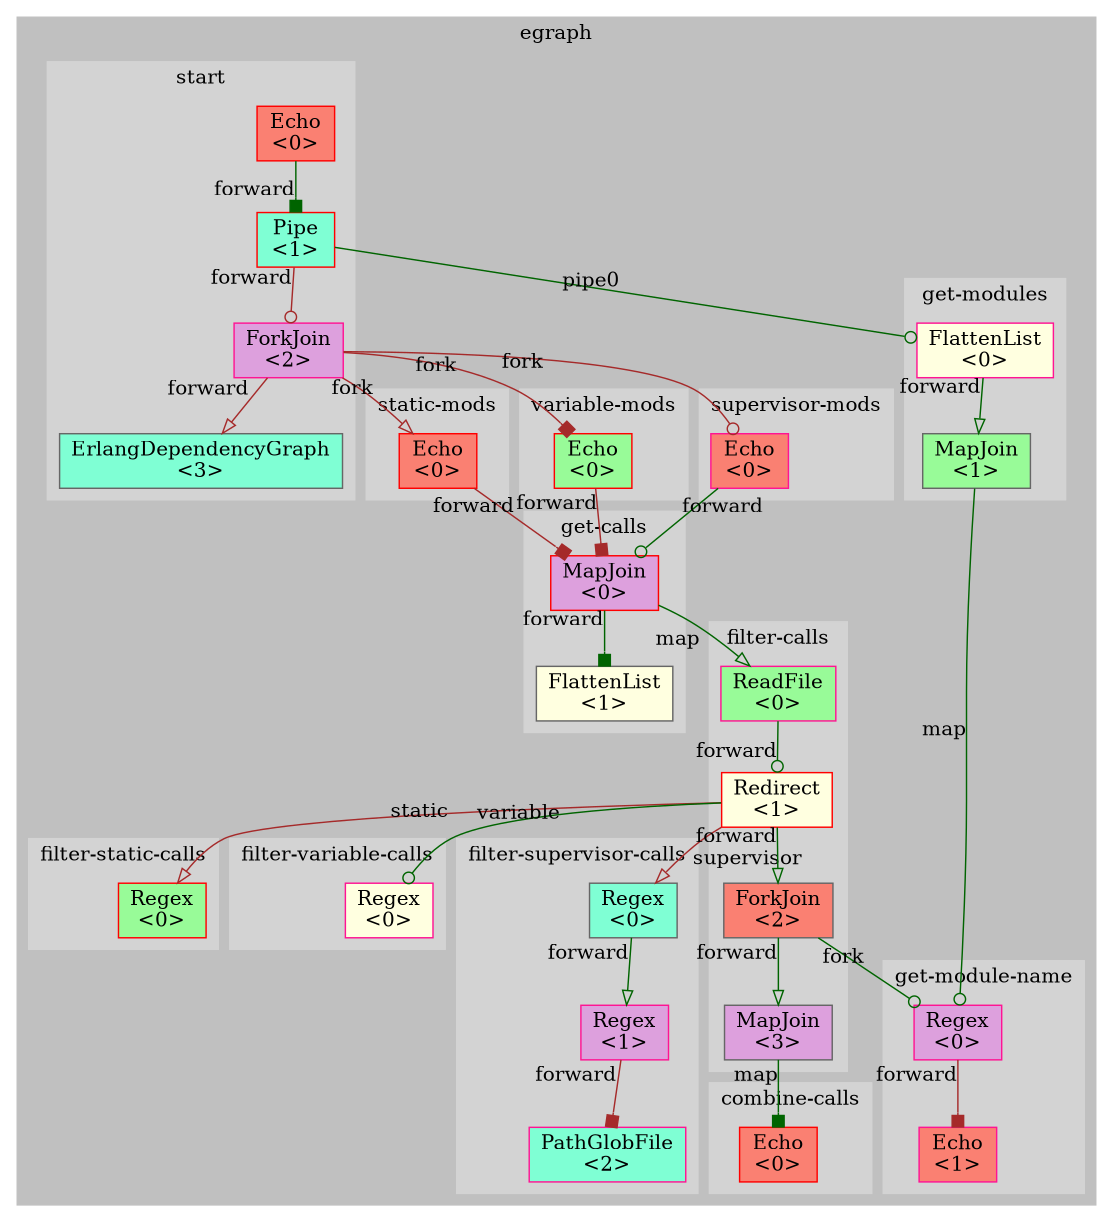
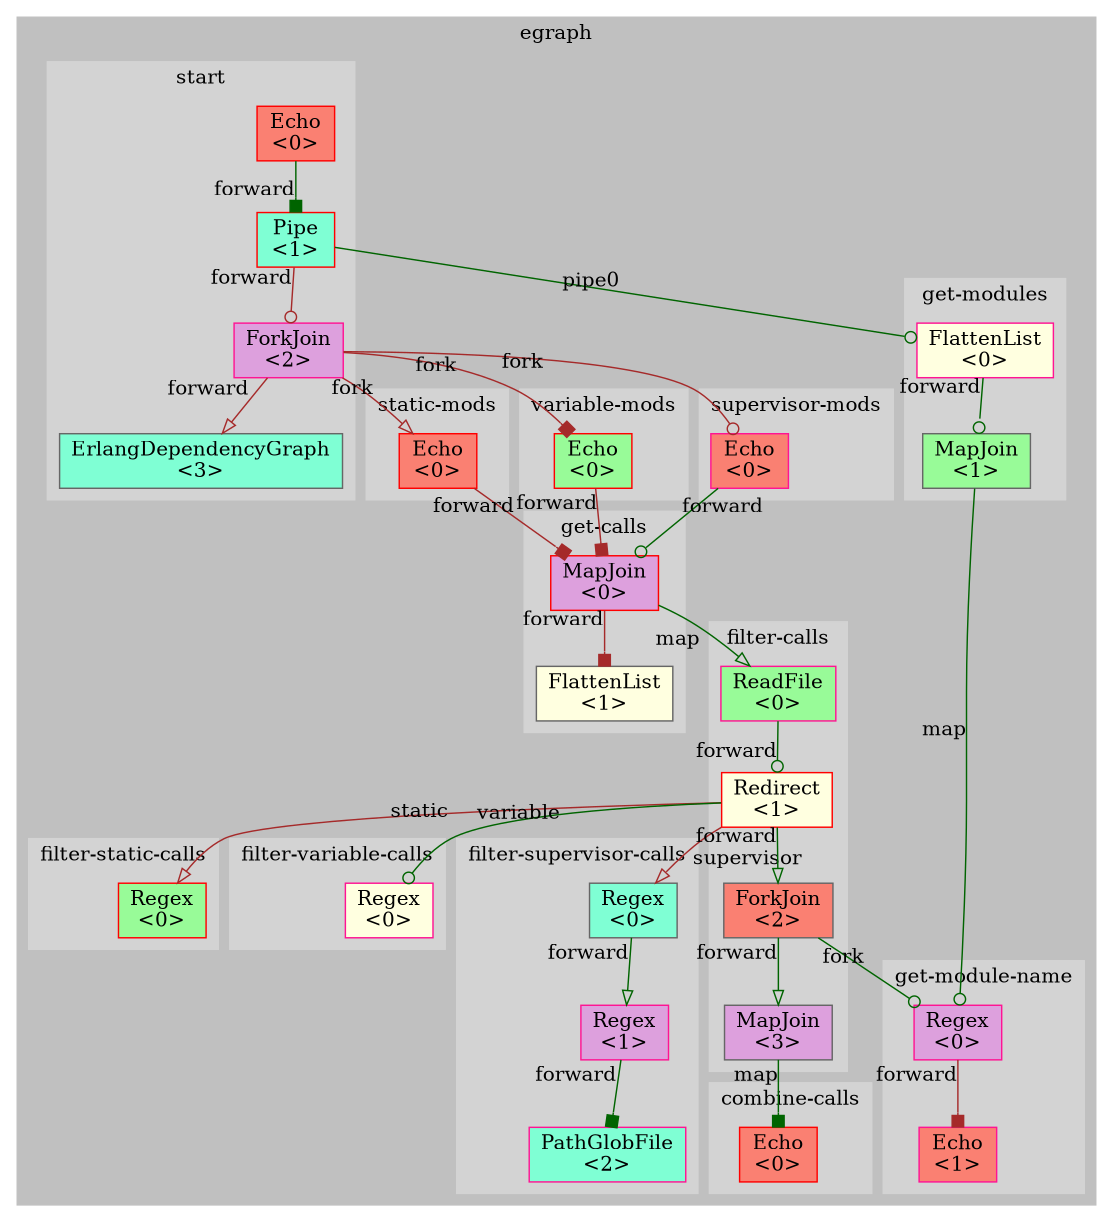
(981, 398) -> (981, 398)
(605, 631) -> (605, 631)
(617, 1086) -> (617, 1086)
